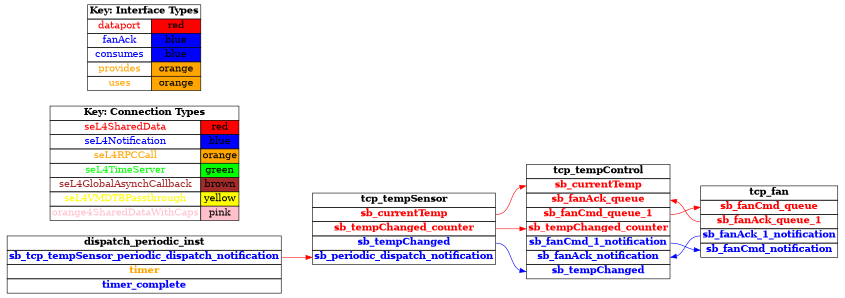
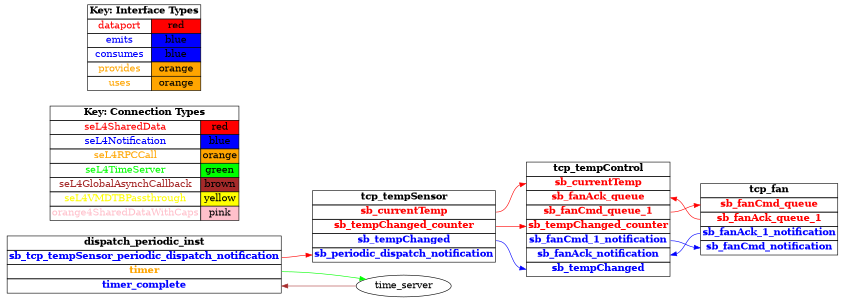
(119, 40) -> (119, 40)
none -> (404, 286)
